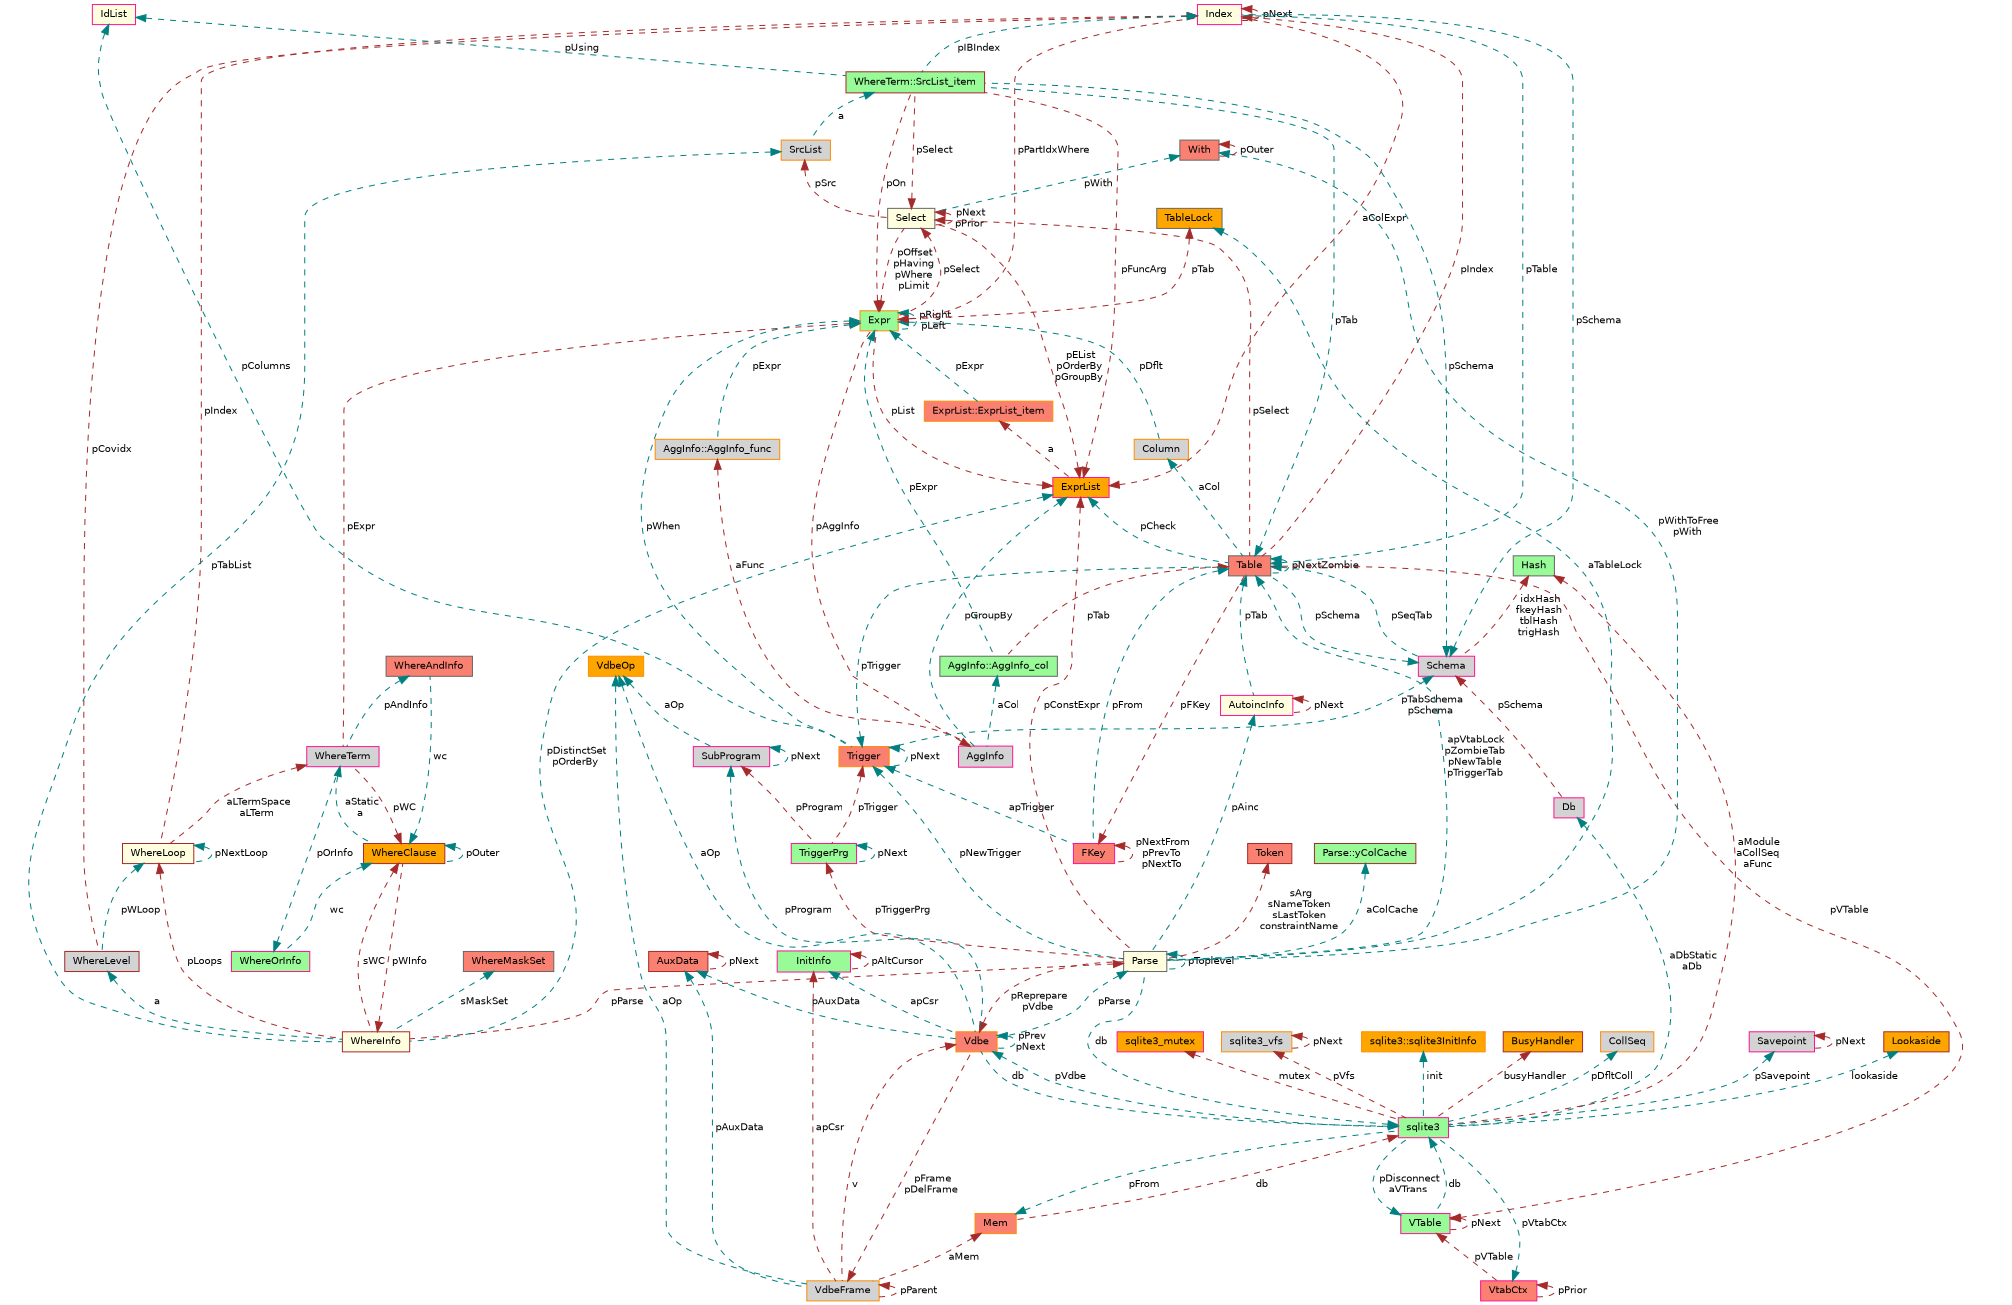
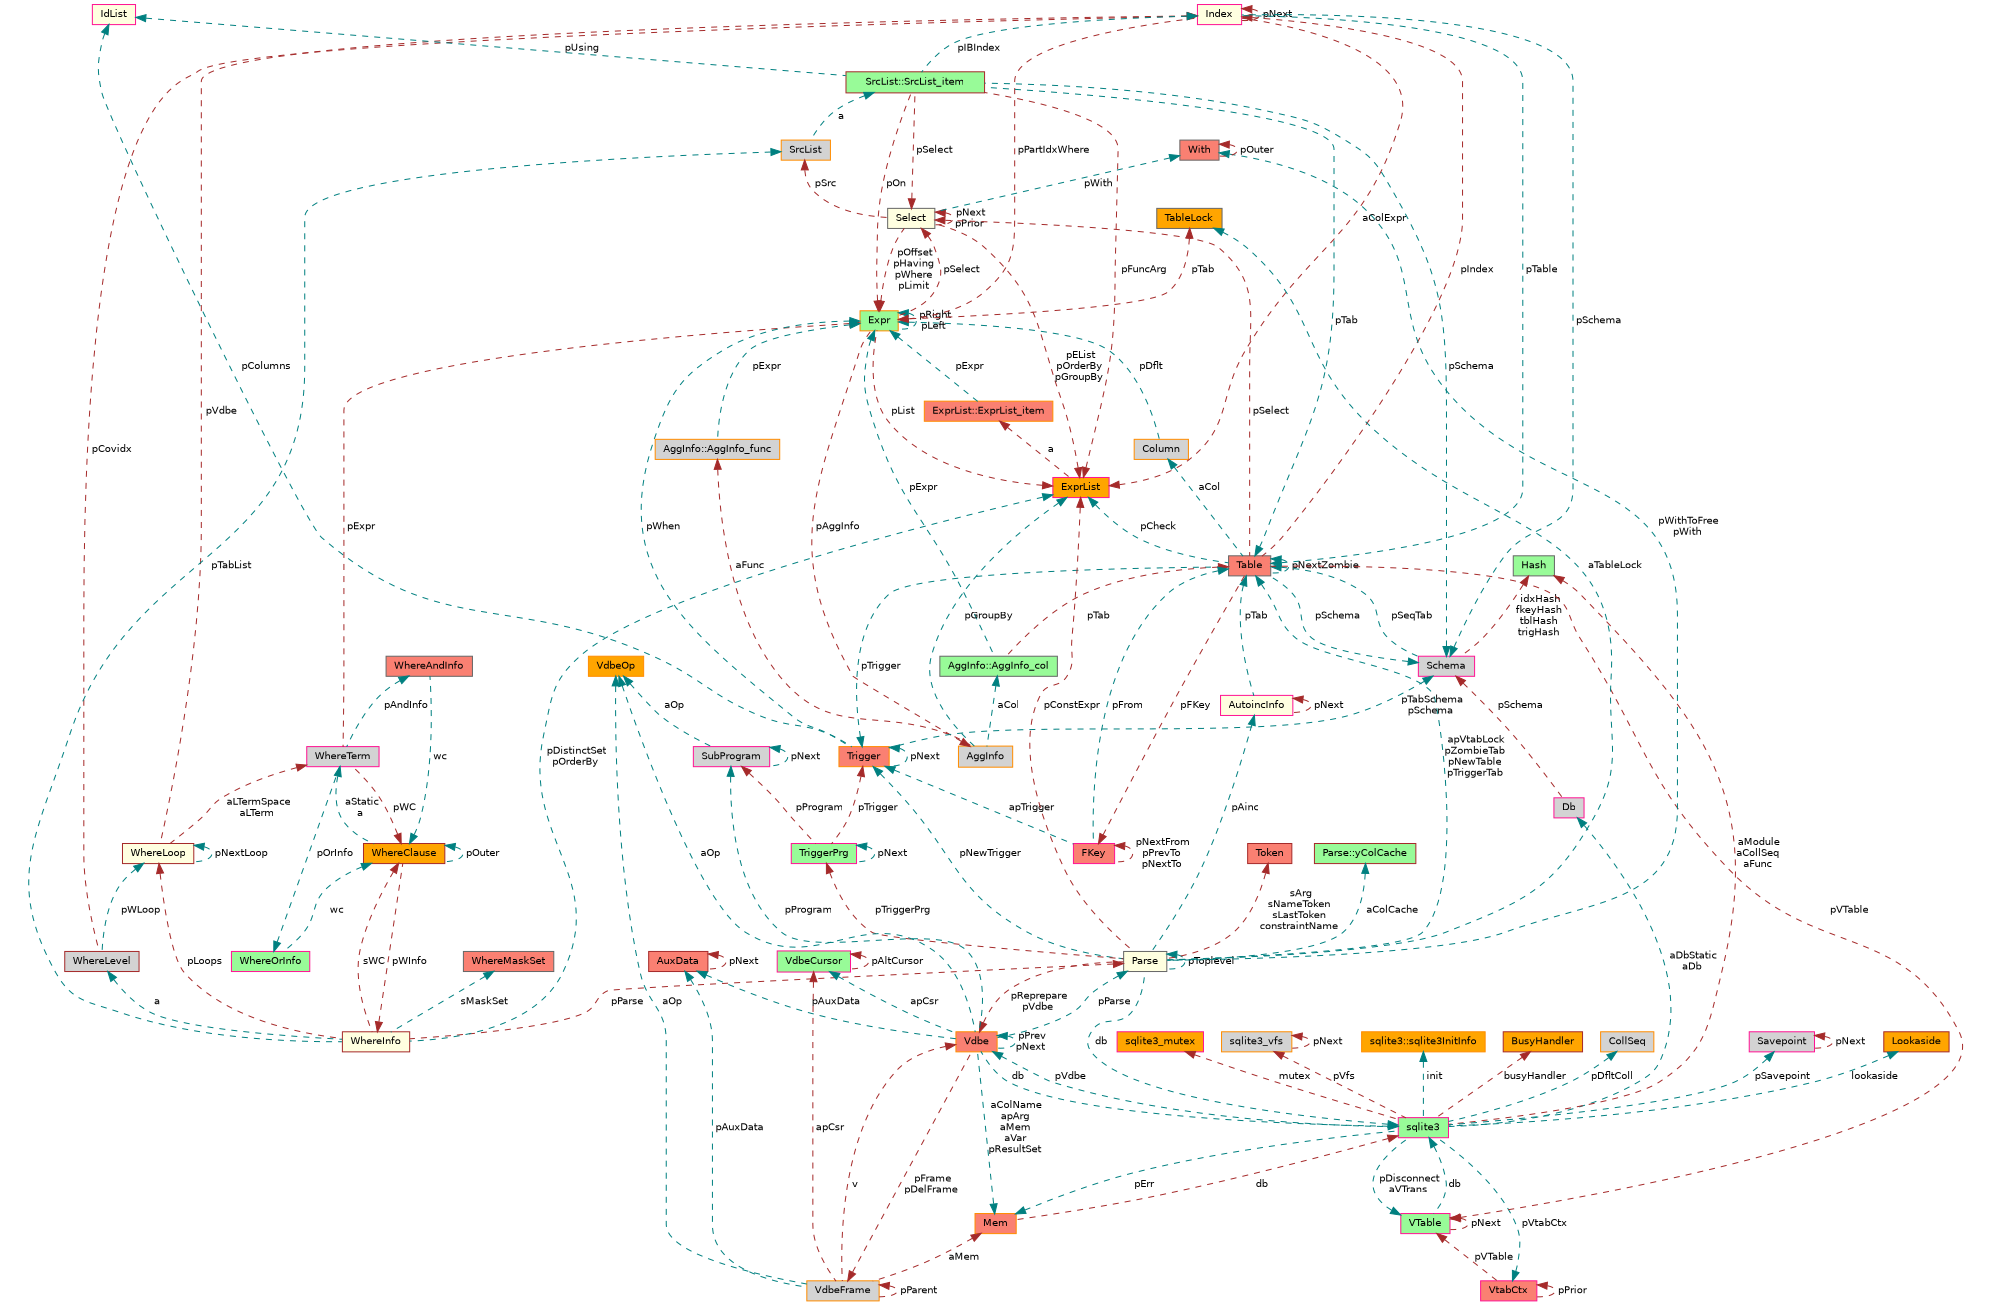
(915, 82) -> (915, 82)
(220, 411) -> (220, 411)
(986, 757) -> (986, 757)
(814, 961) -> (814, 961)
none -> (986, 1128)
(1143, 1184) -> (1143, 1184)
